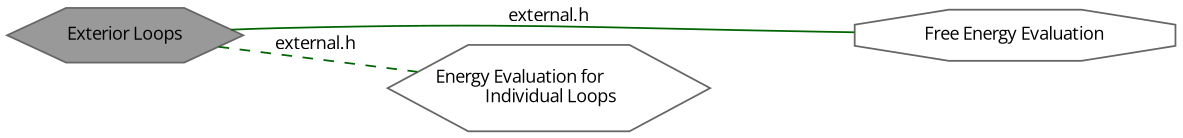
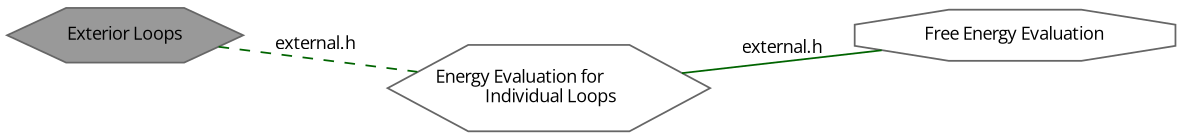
(543, 26) -> (782, 62)
